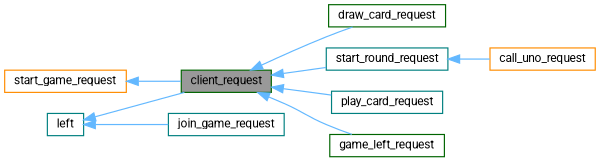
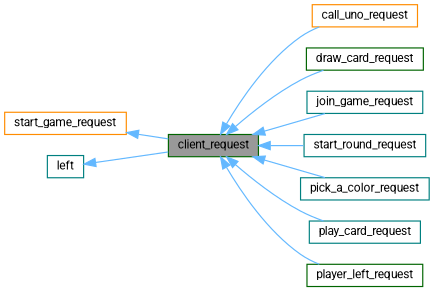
(475, 59) -> (266, 69)
(132, 125) -> (295, 122)
(387, 146) -> (365, 275)
none -> (365, 189)
